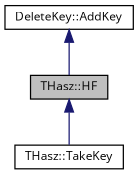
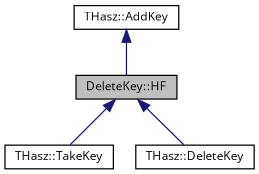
(69, 17) -> (126, 17)
(69, 87) -> (126, 87)
none -> (195, 157)
